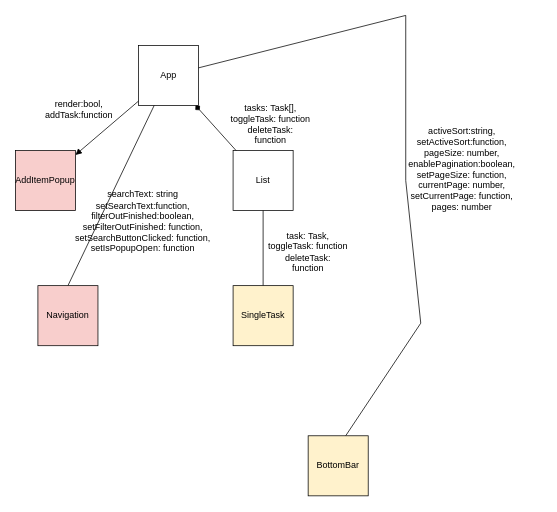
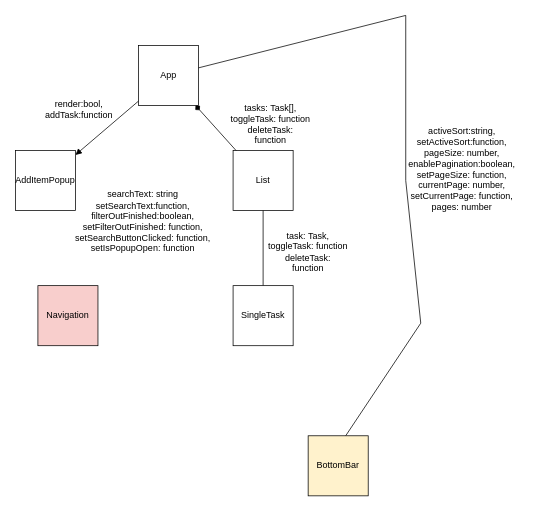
(45, 180) -> (45, 180)
(111, 196) -> none
(263, 315) -> (263, 315)
